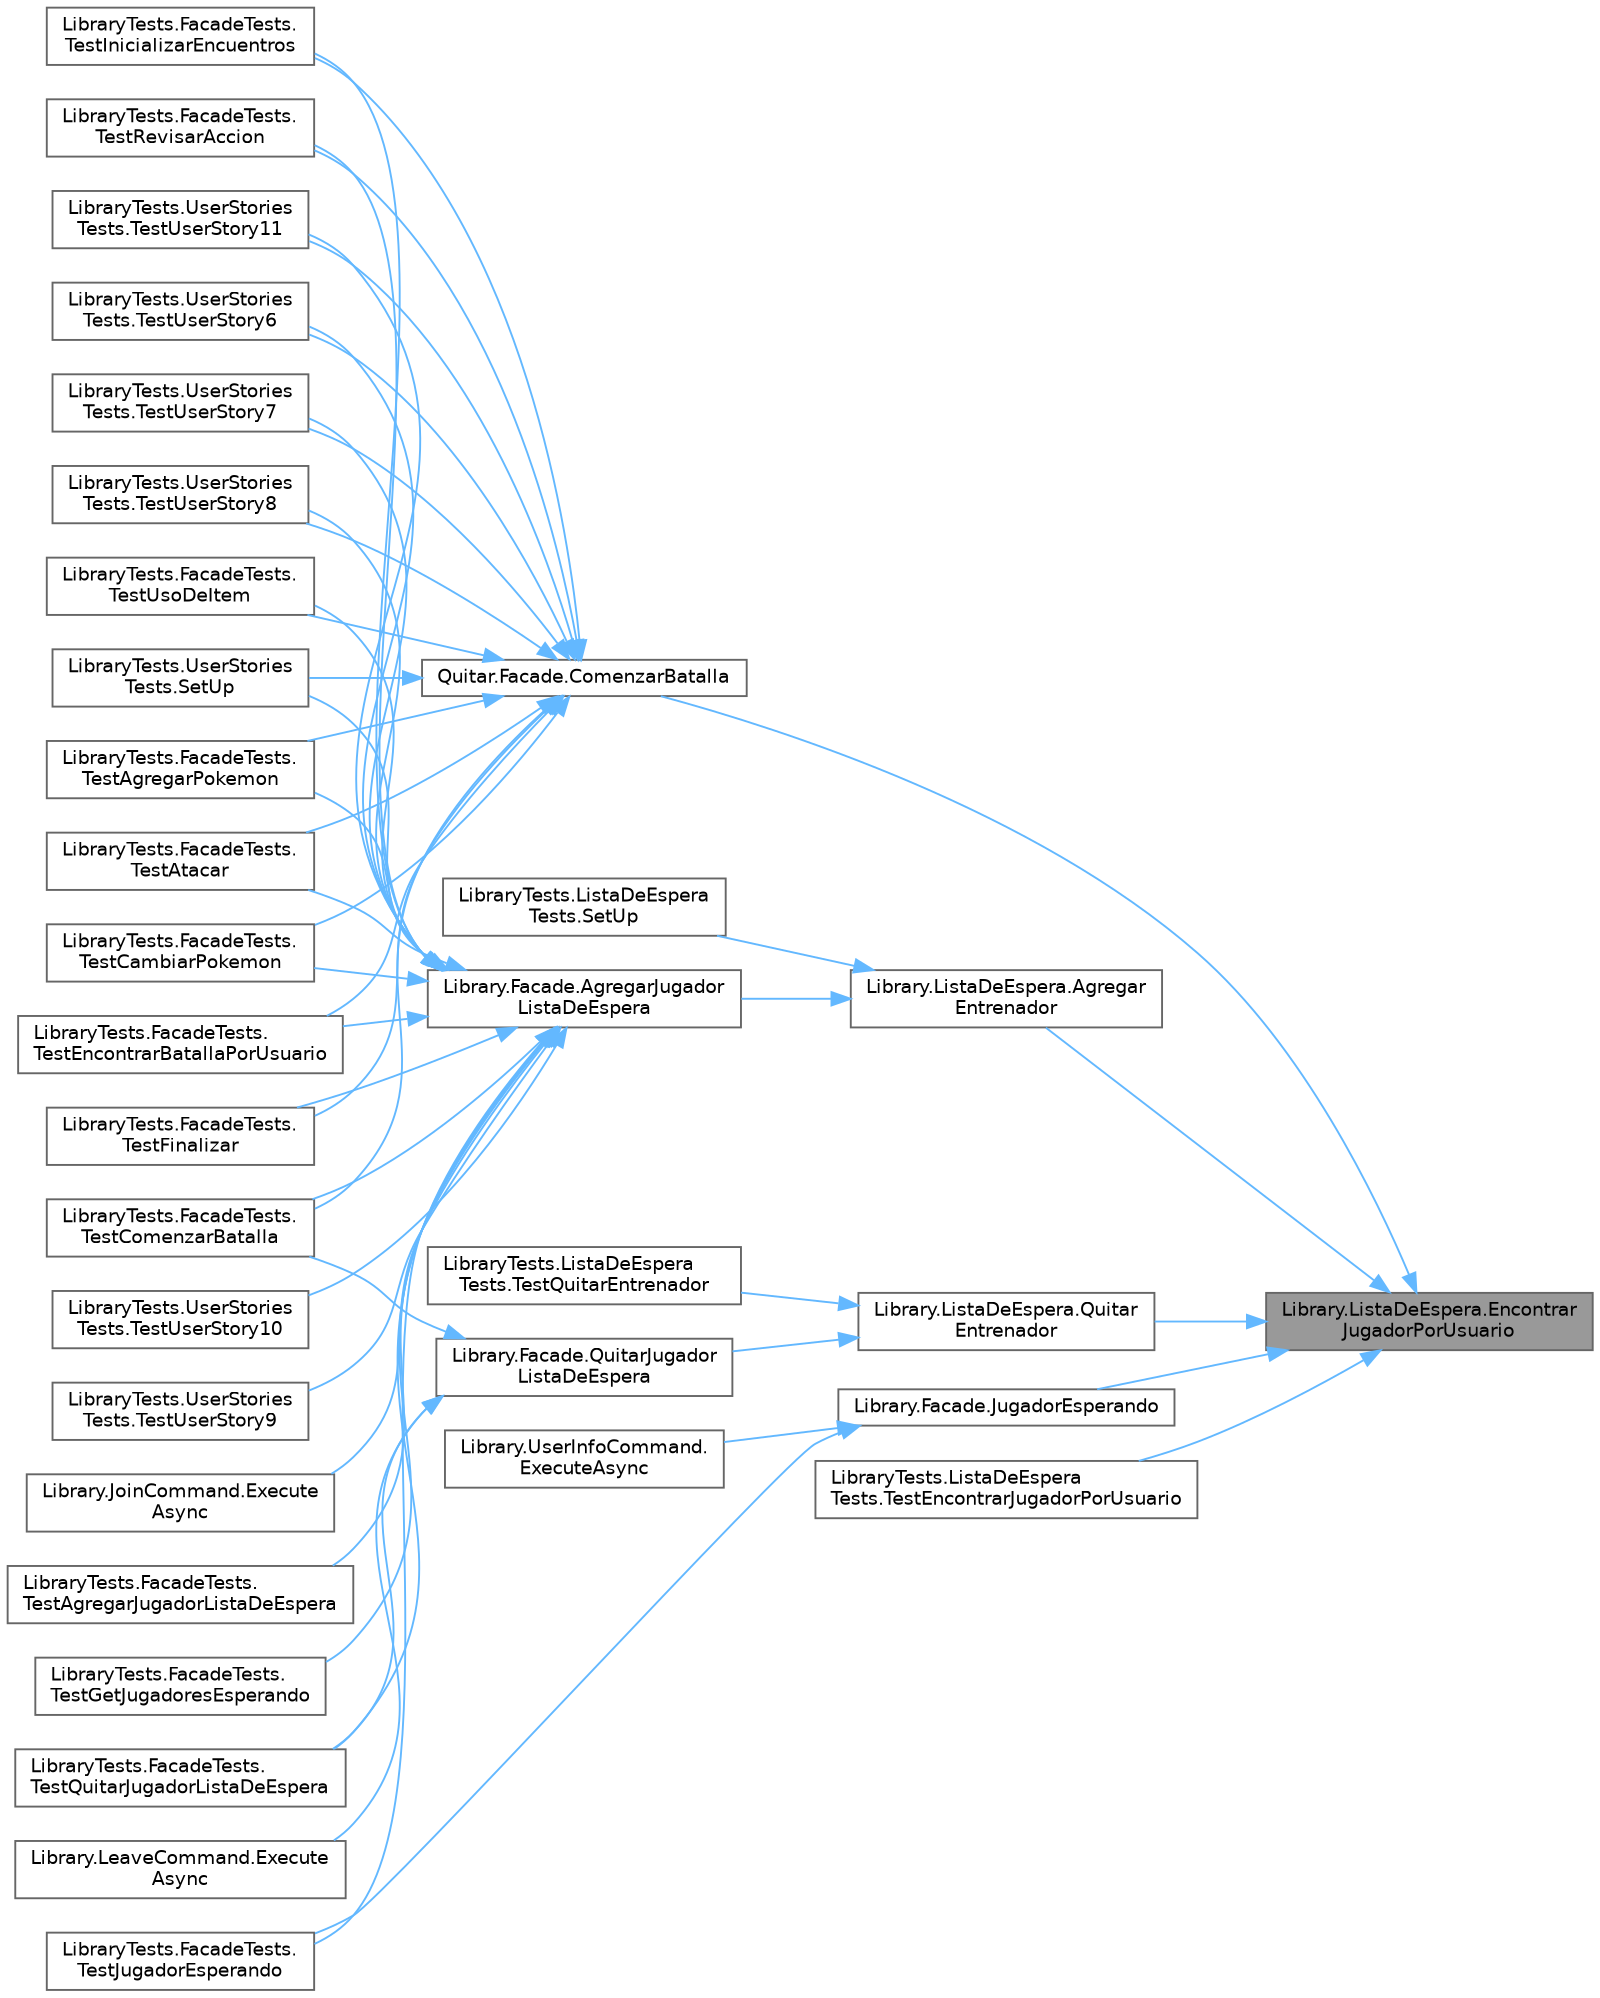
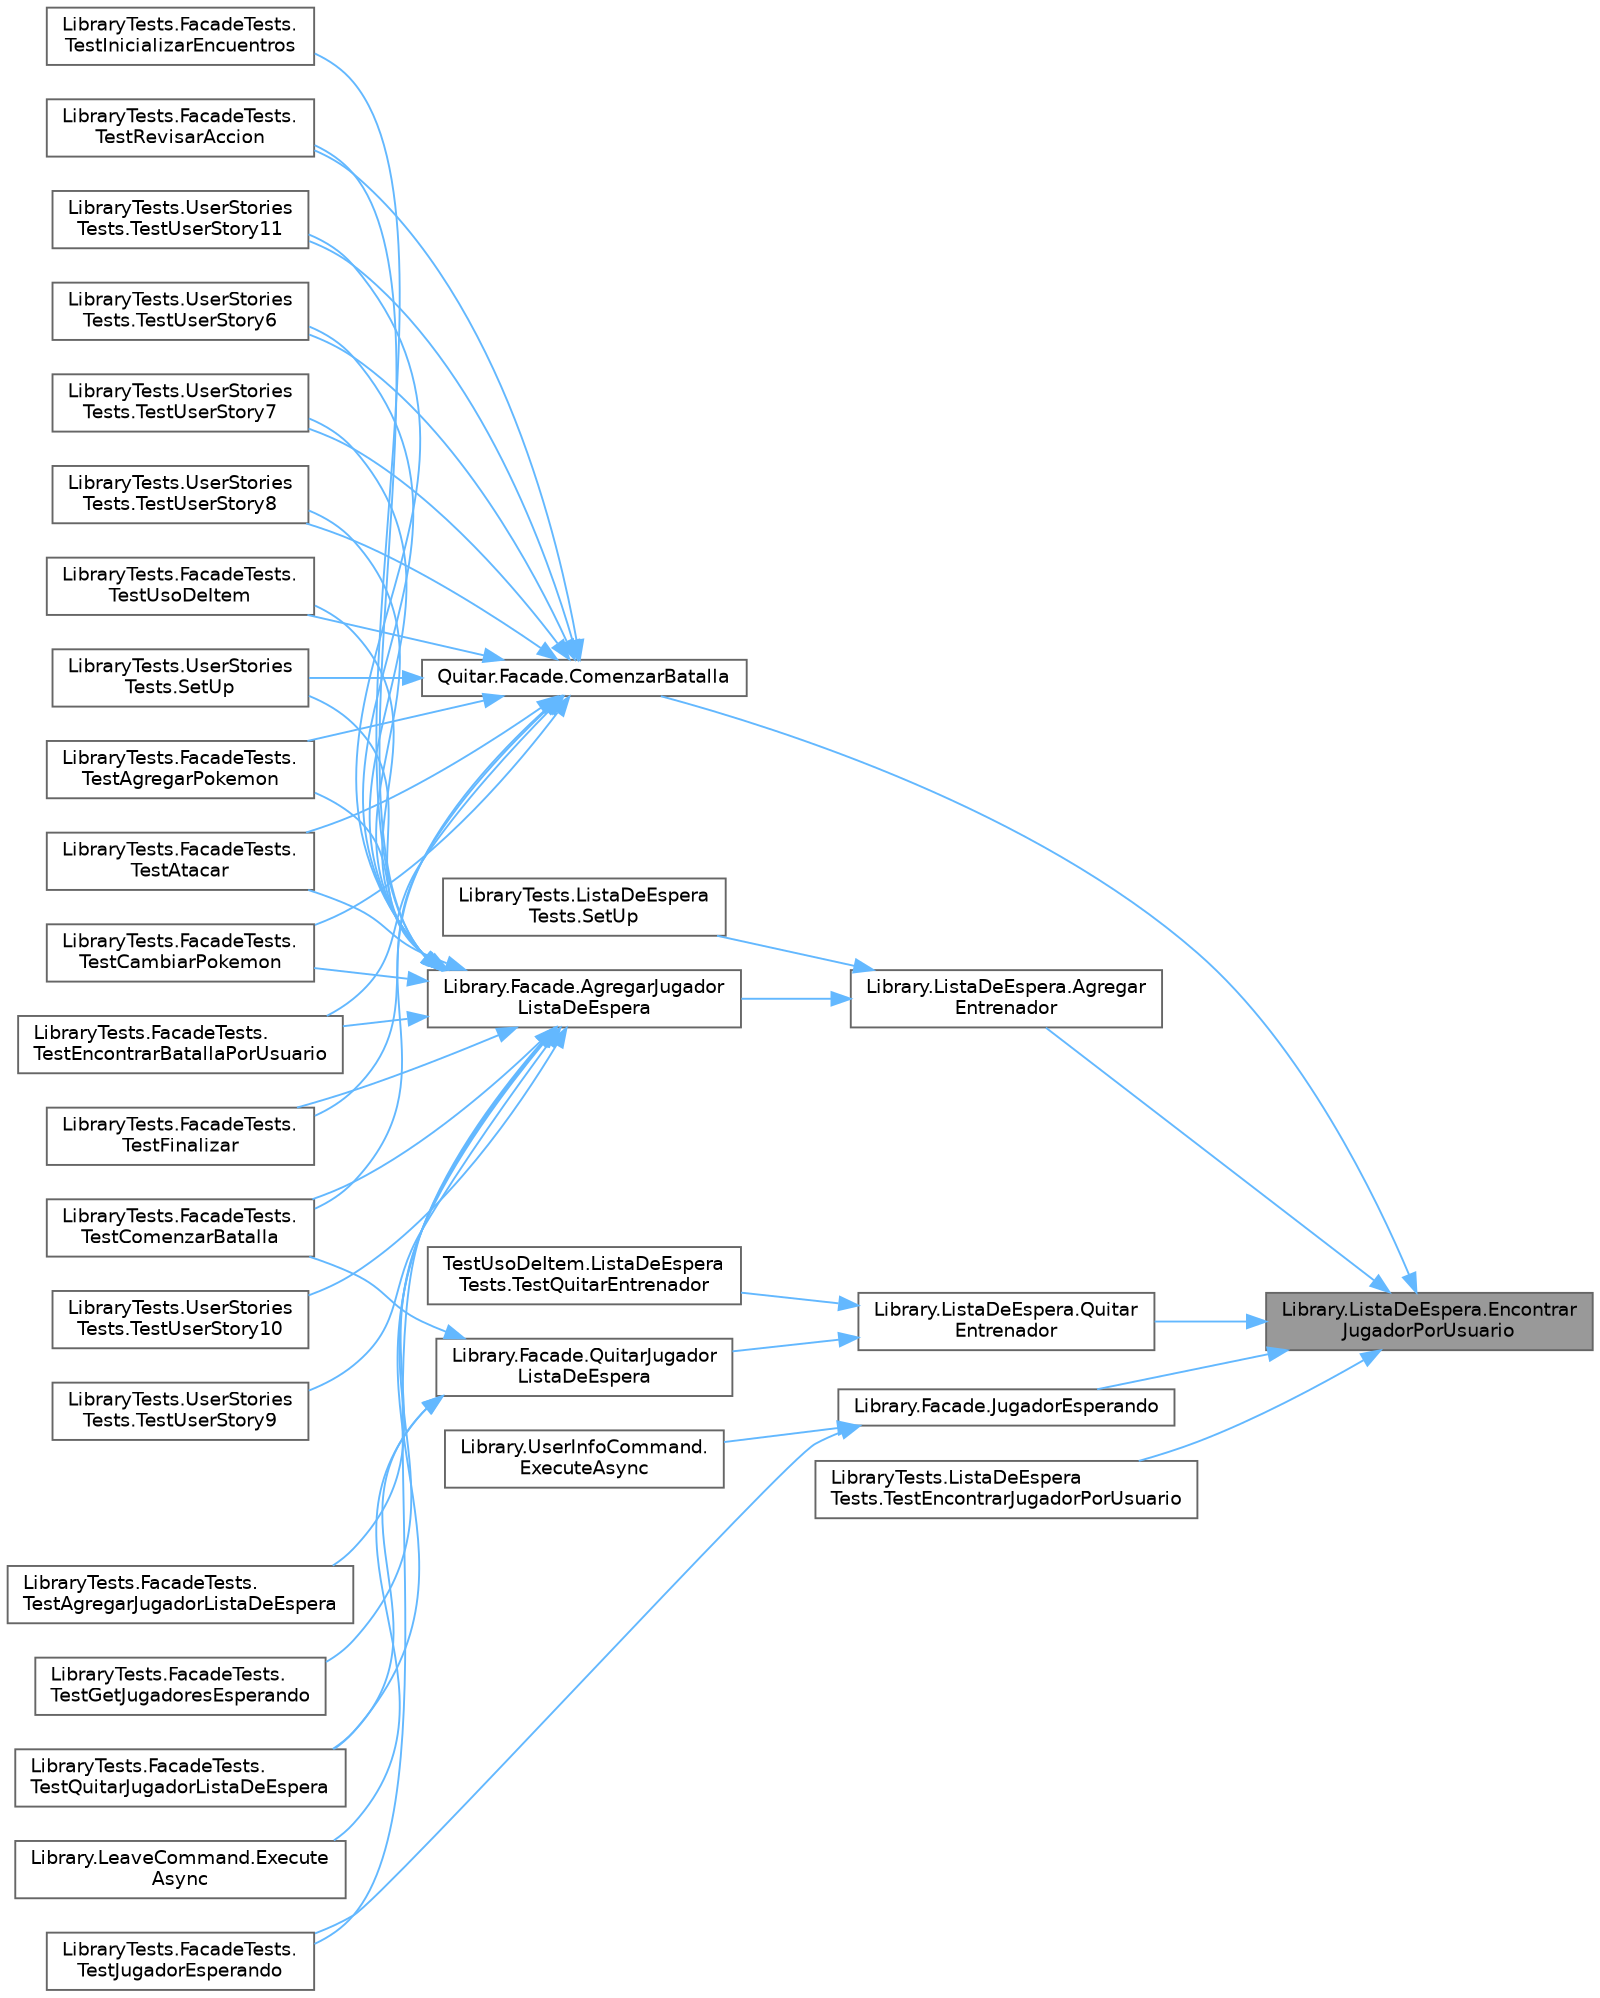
(505, 320) -> none
(584, 1276) -> (584, 1276)
(180, 1503) -> none
